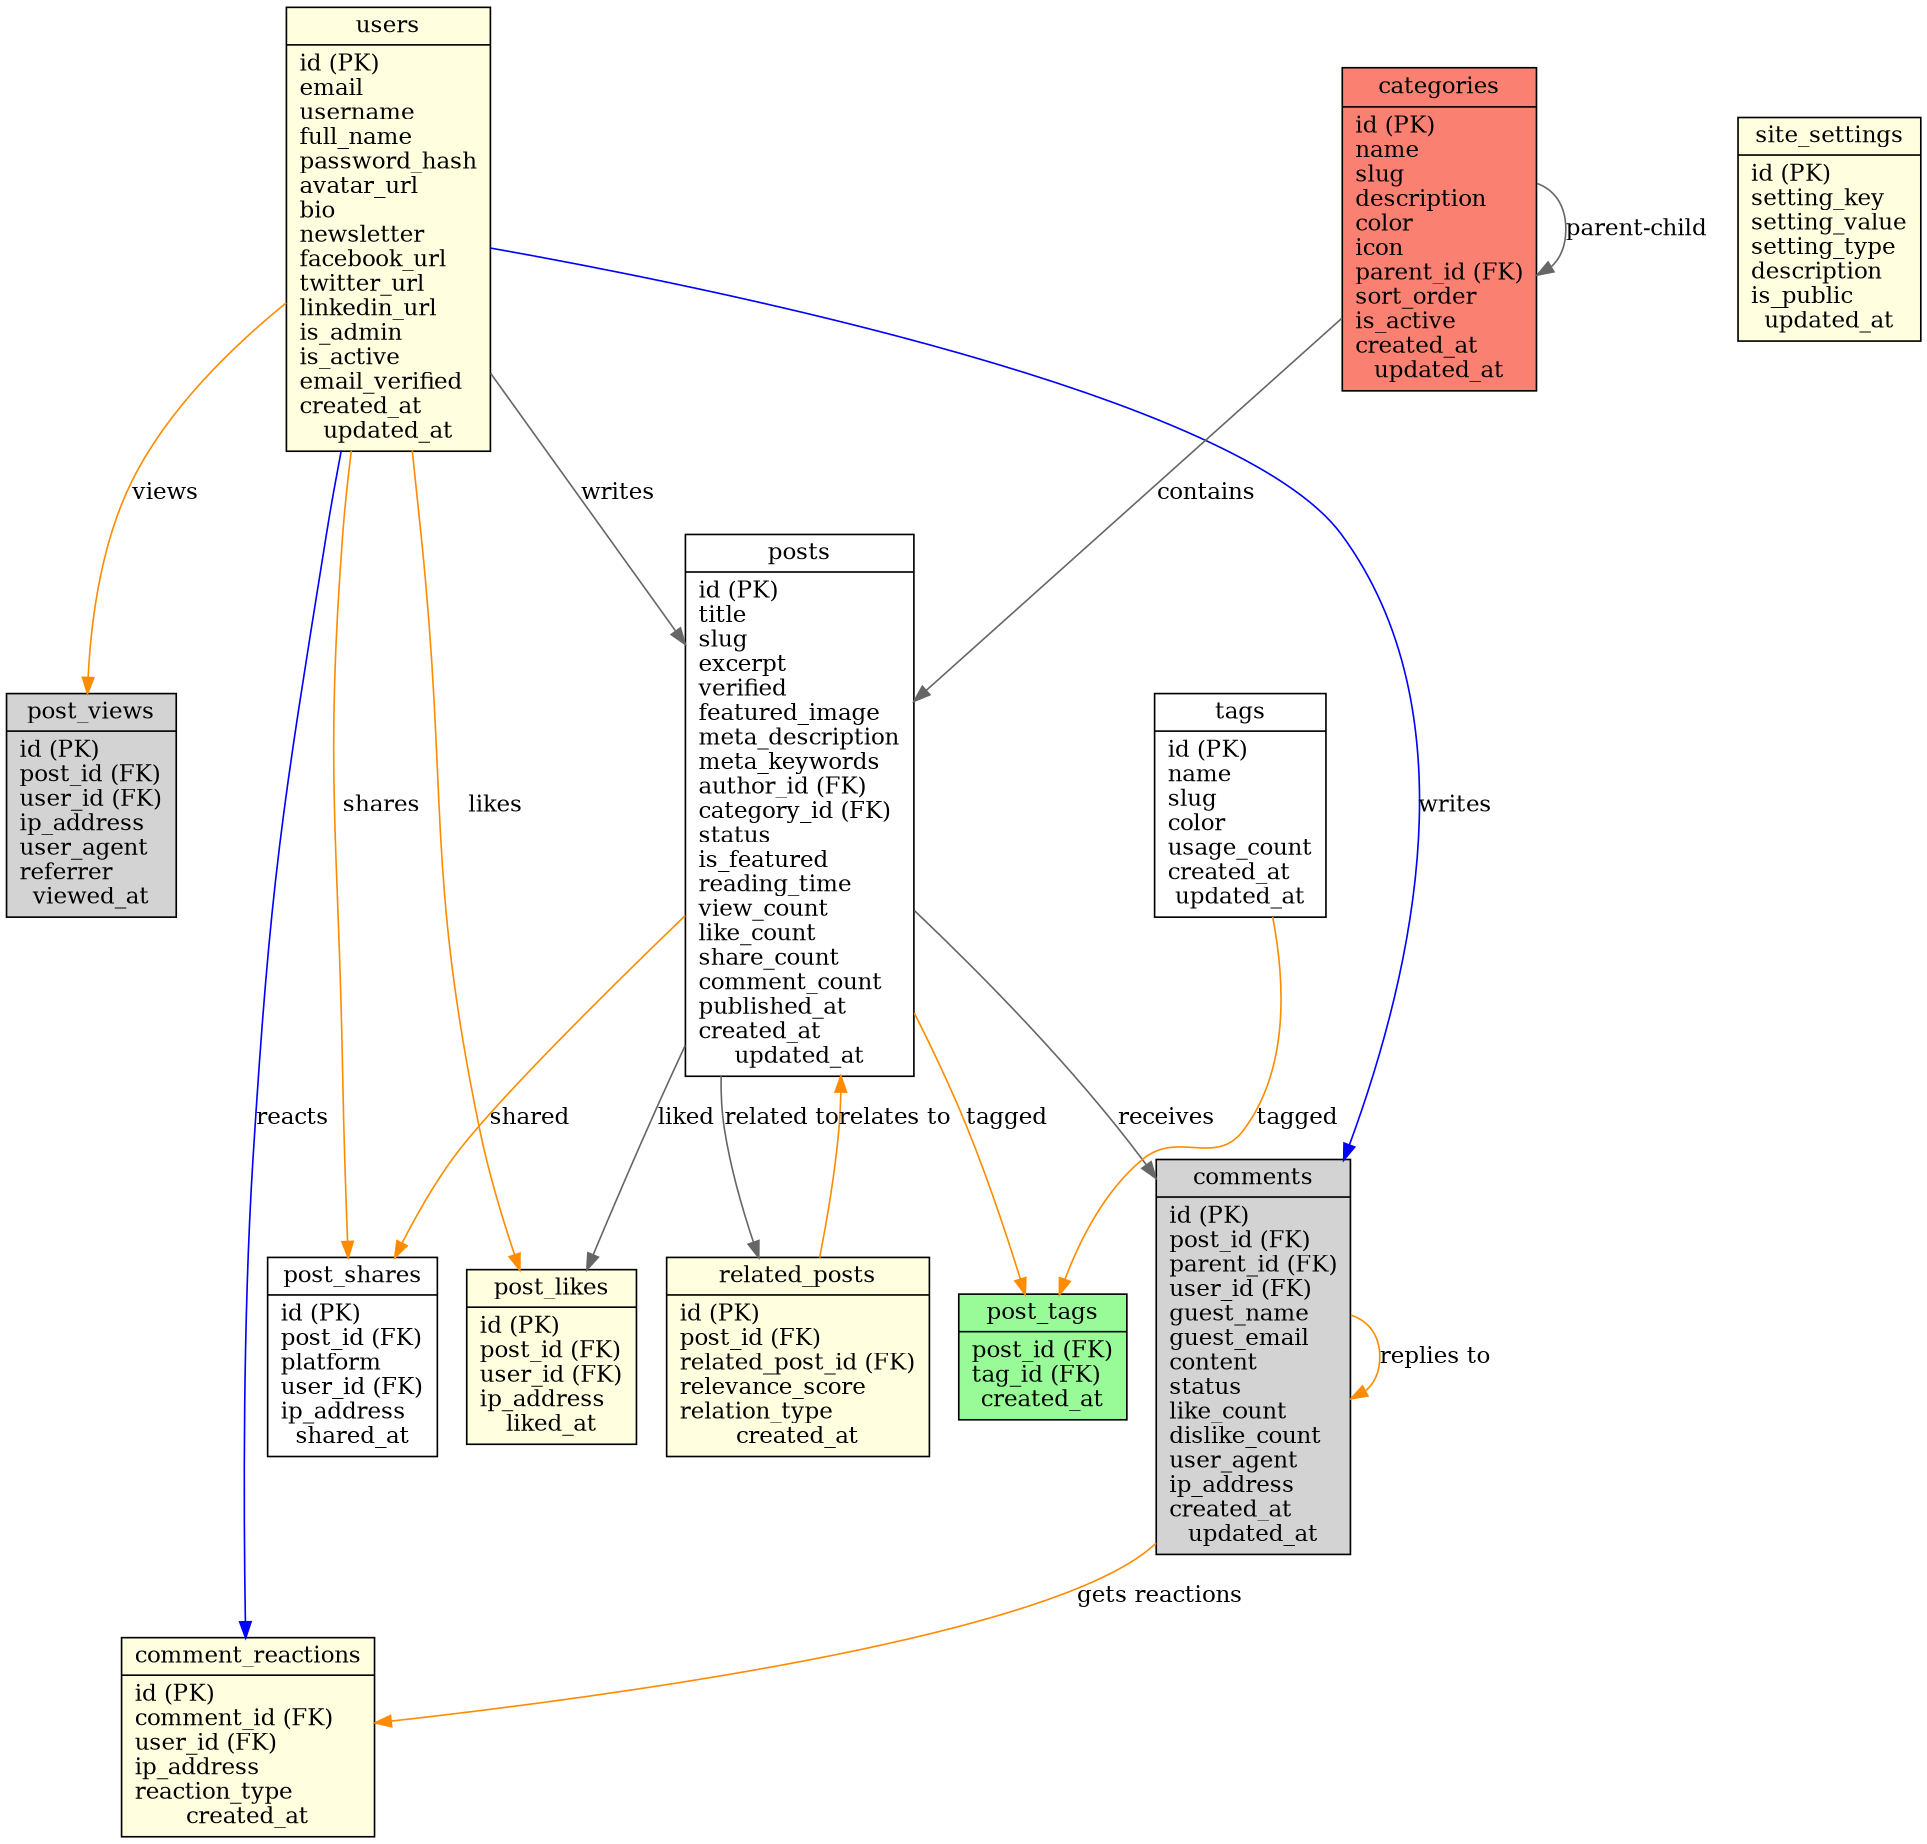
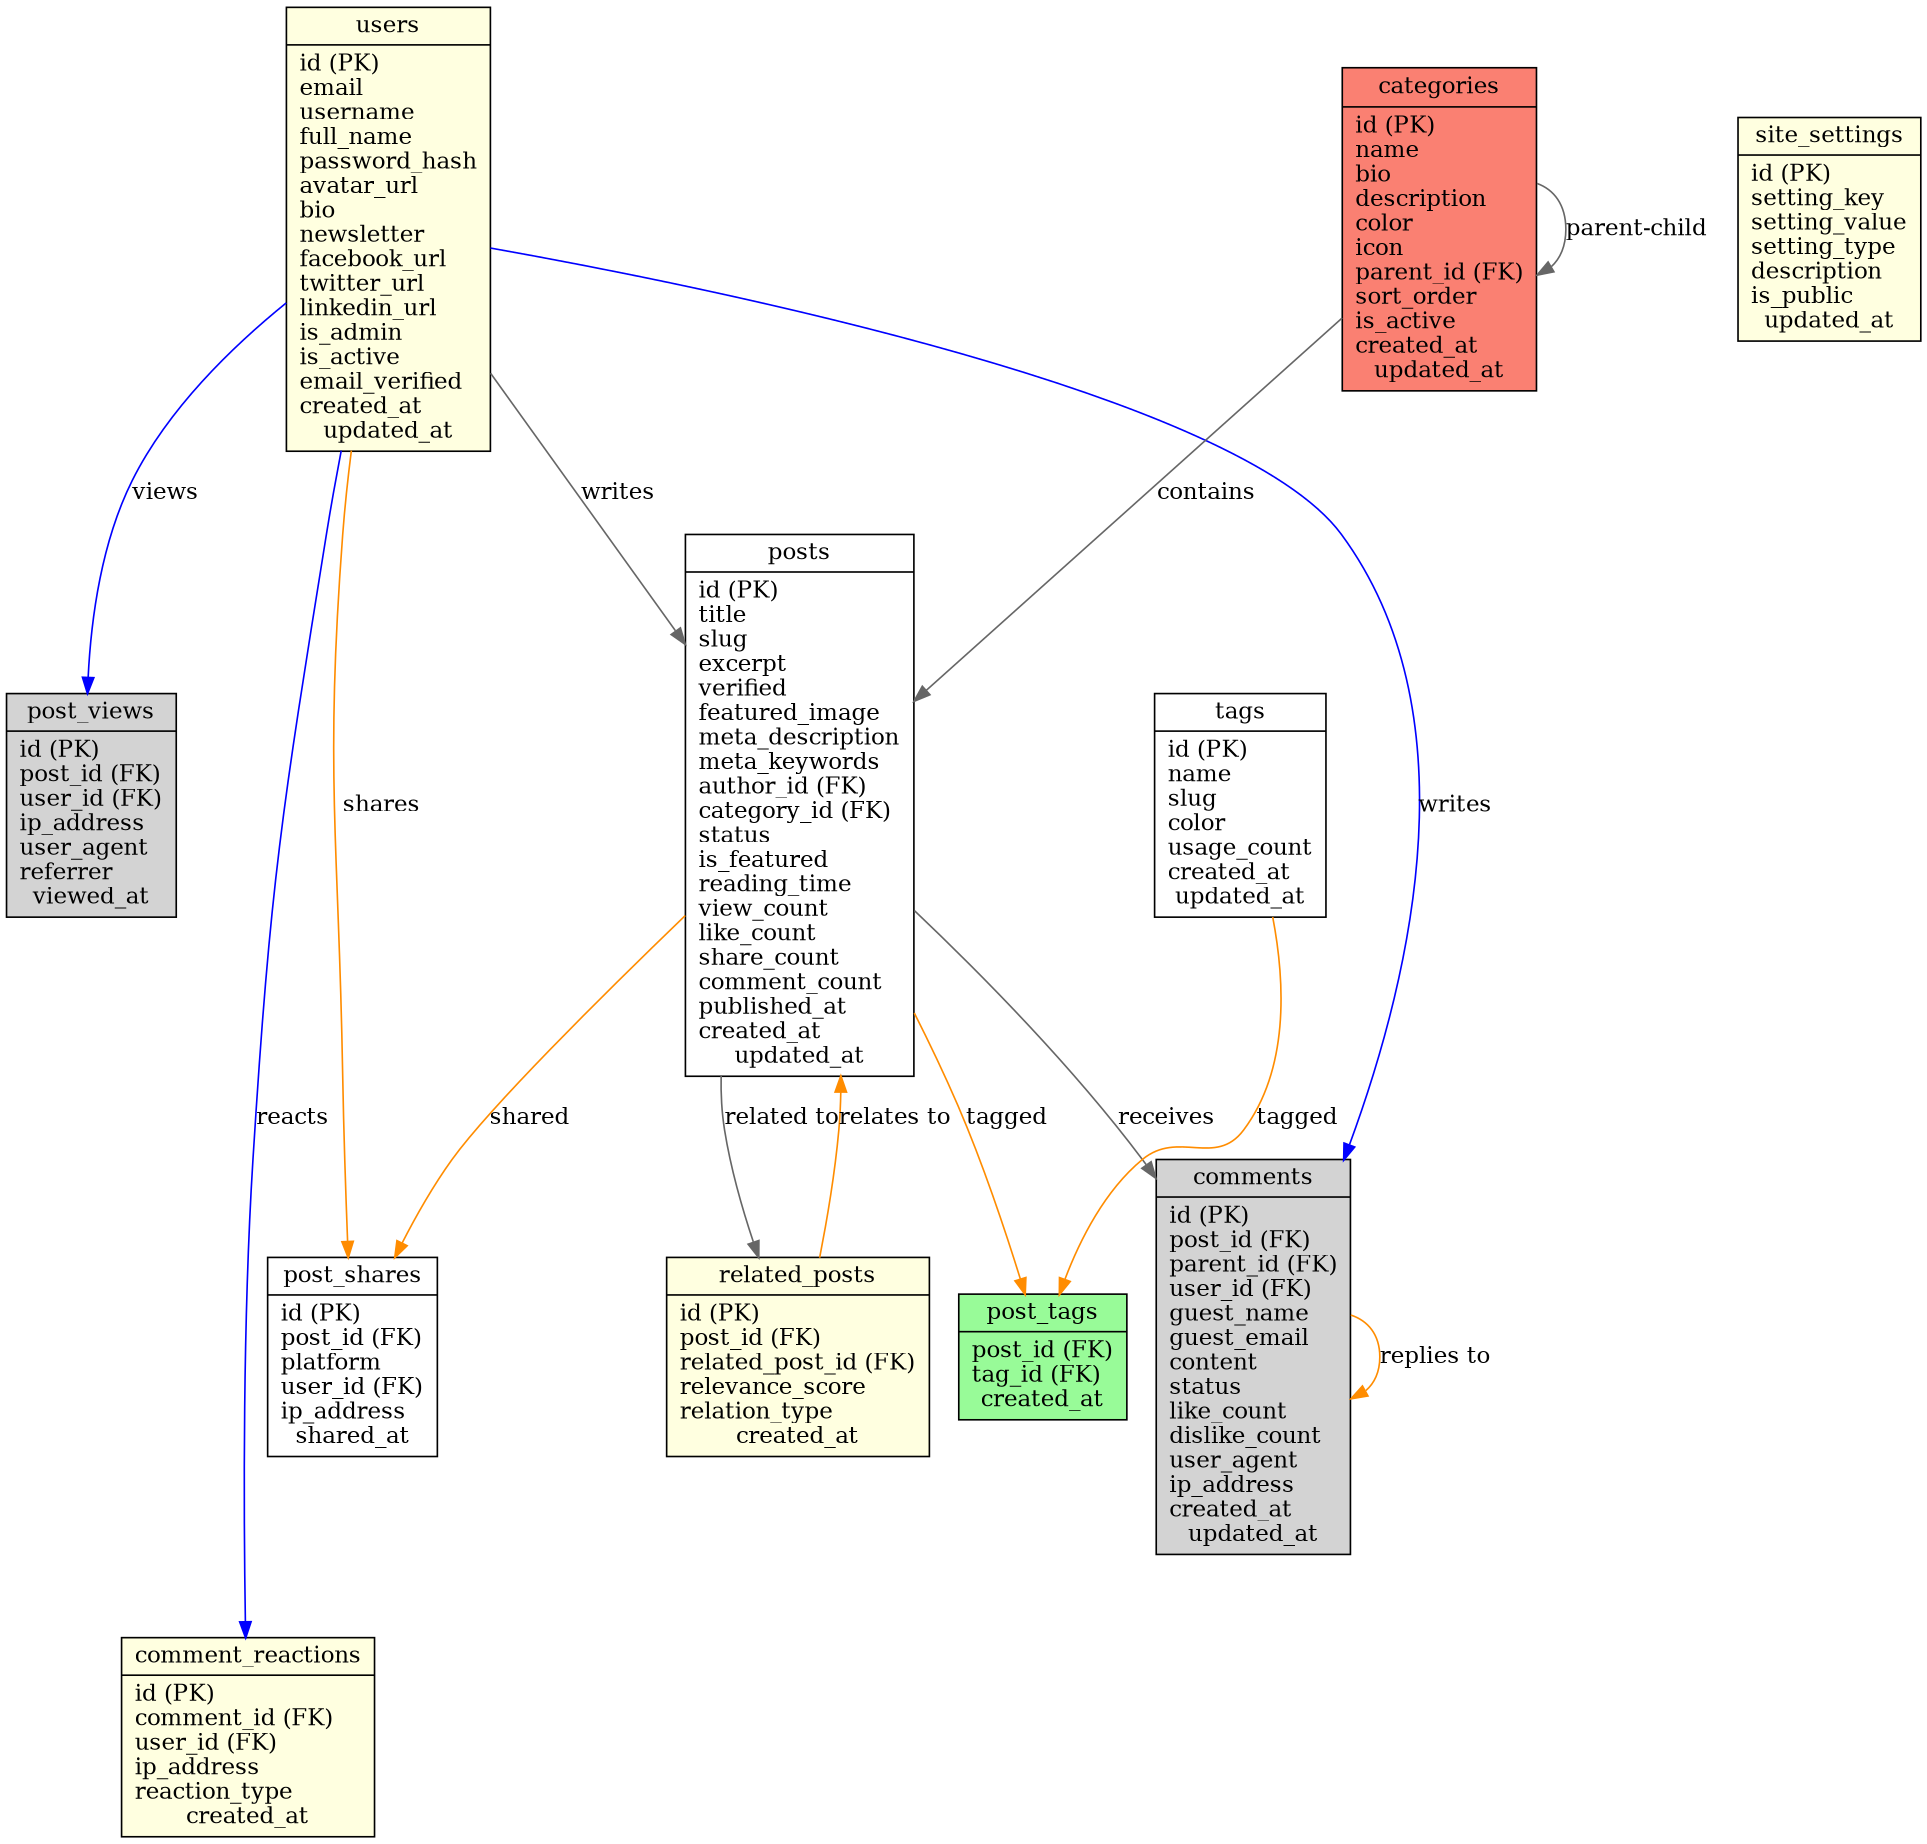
(1381, 175) -> (1373, 175)
(140, 466) -> (140, 466)
(552, 1357) -> none
(783, 1665) -> none
